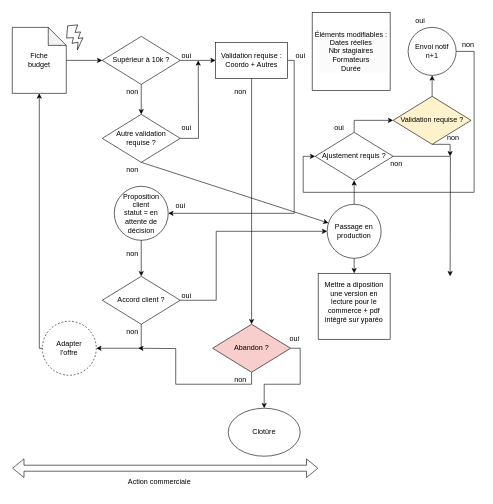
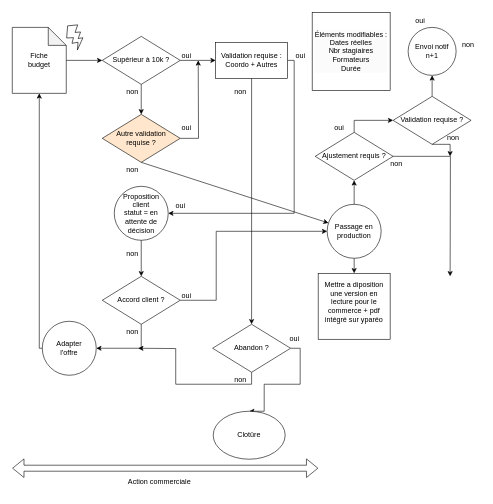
(466, 51) -> none
(432, 120) -> (432, 120)
(141, 138) -> (141, 138)
(69, 348) -> (69, 348)
(252, 348) -> (252, 348)
(264, 432) -> (249, 435)
